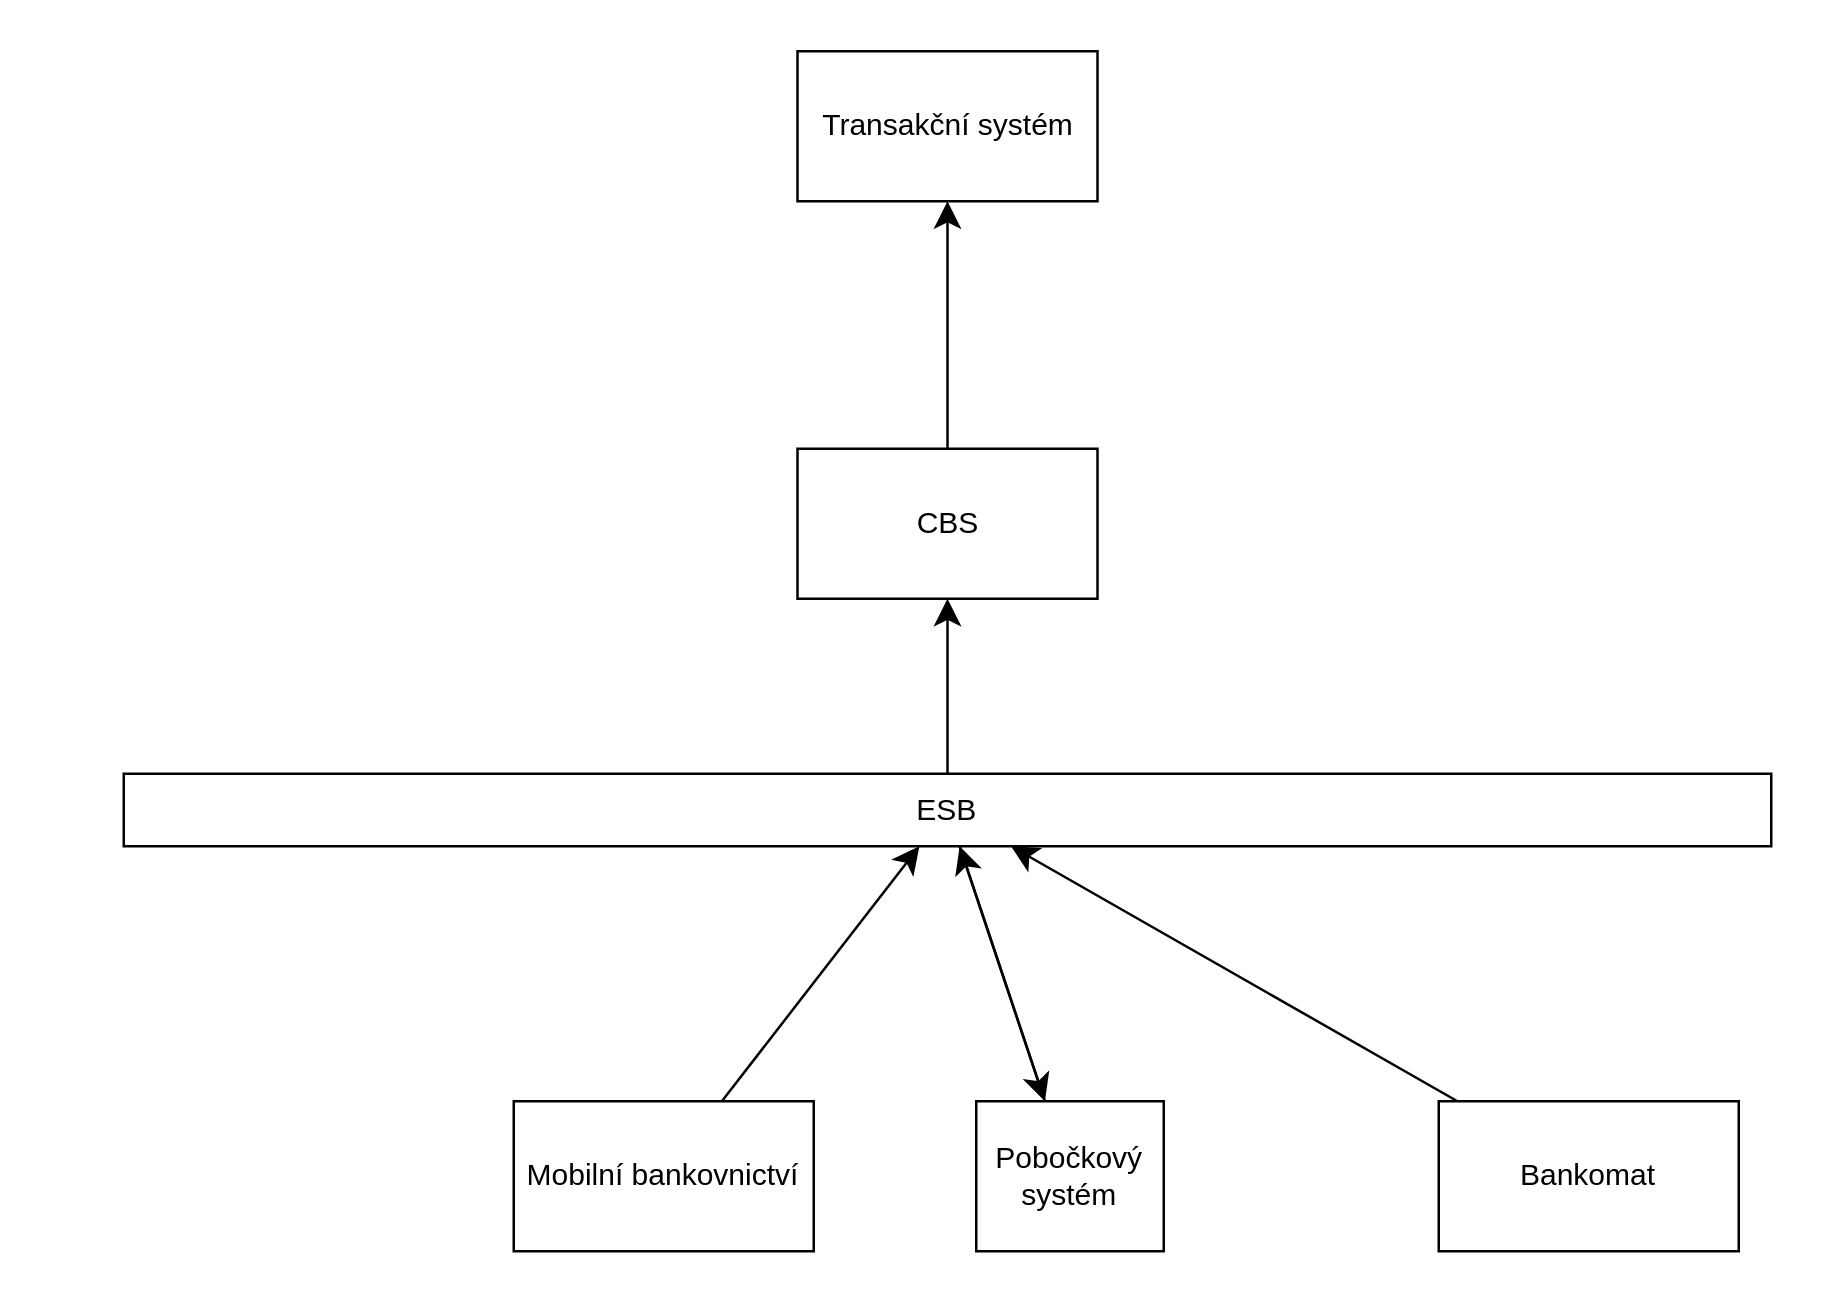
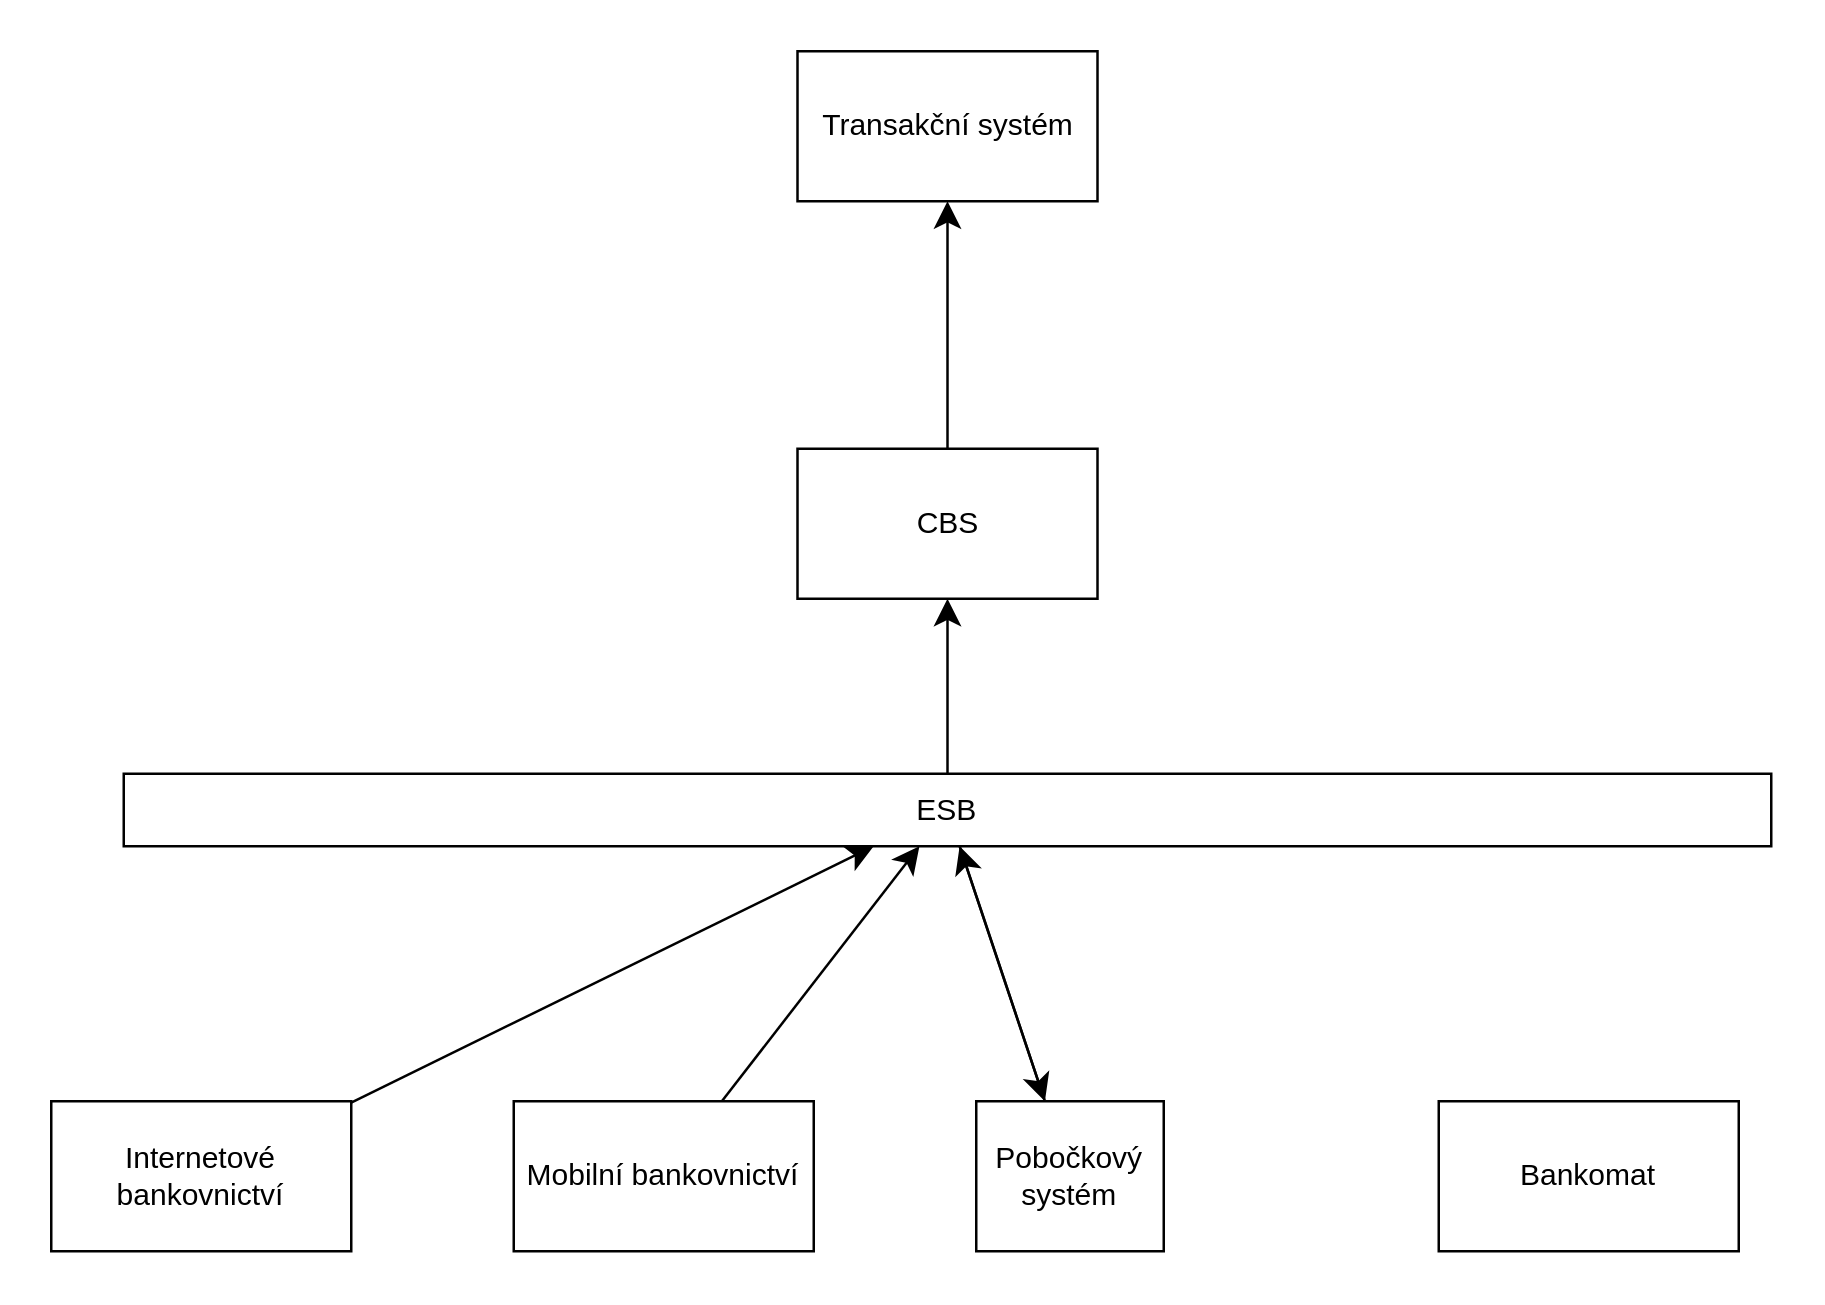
(1242, 978) -> none
none -> (604, 979)
none -> (201, 1176)
